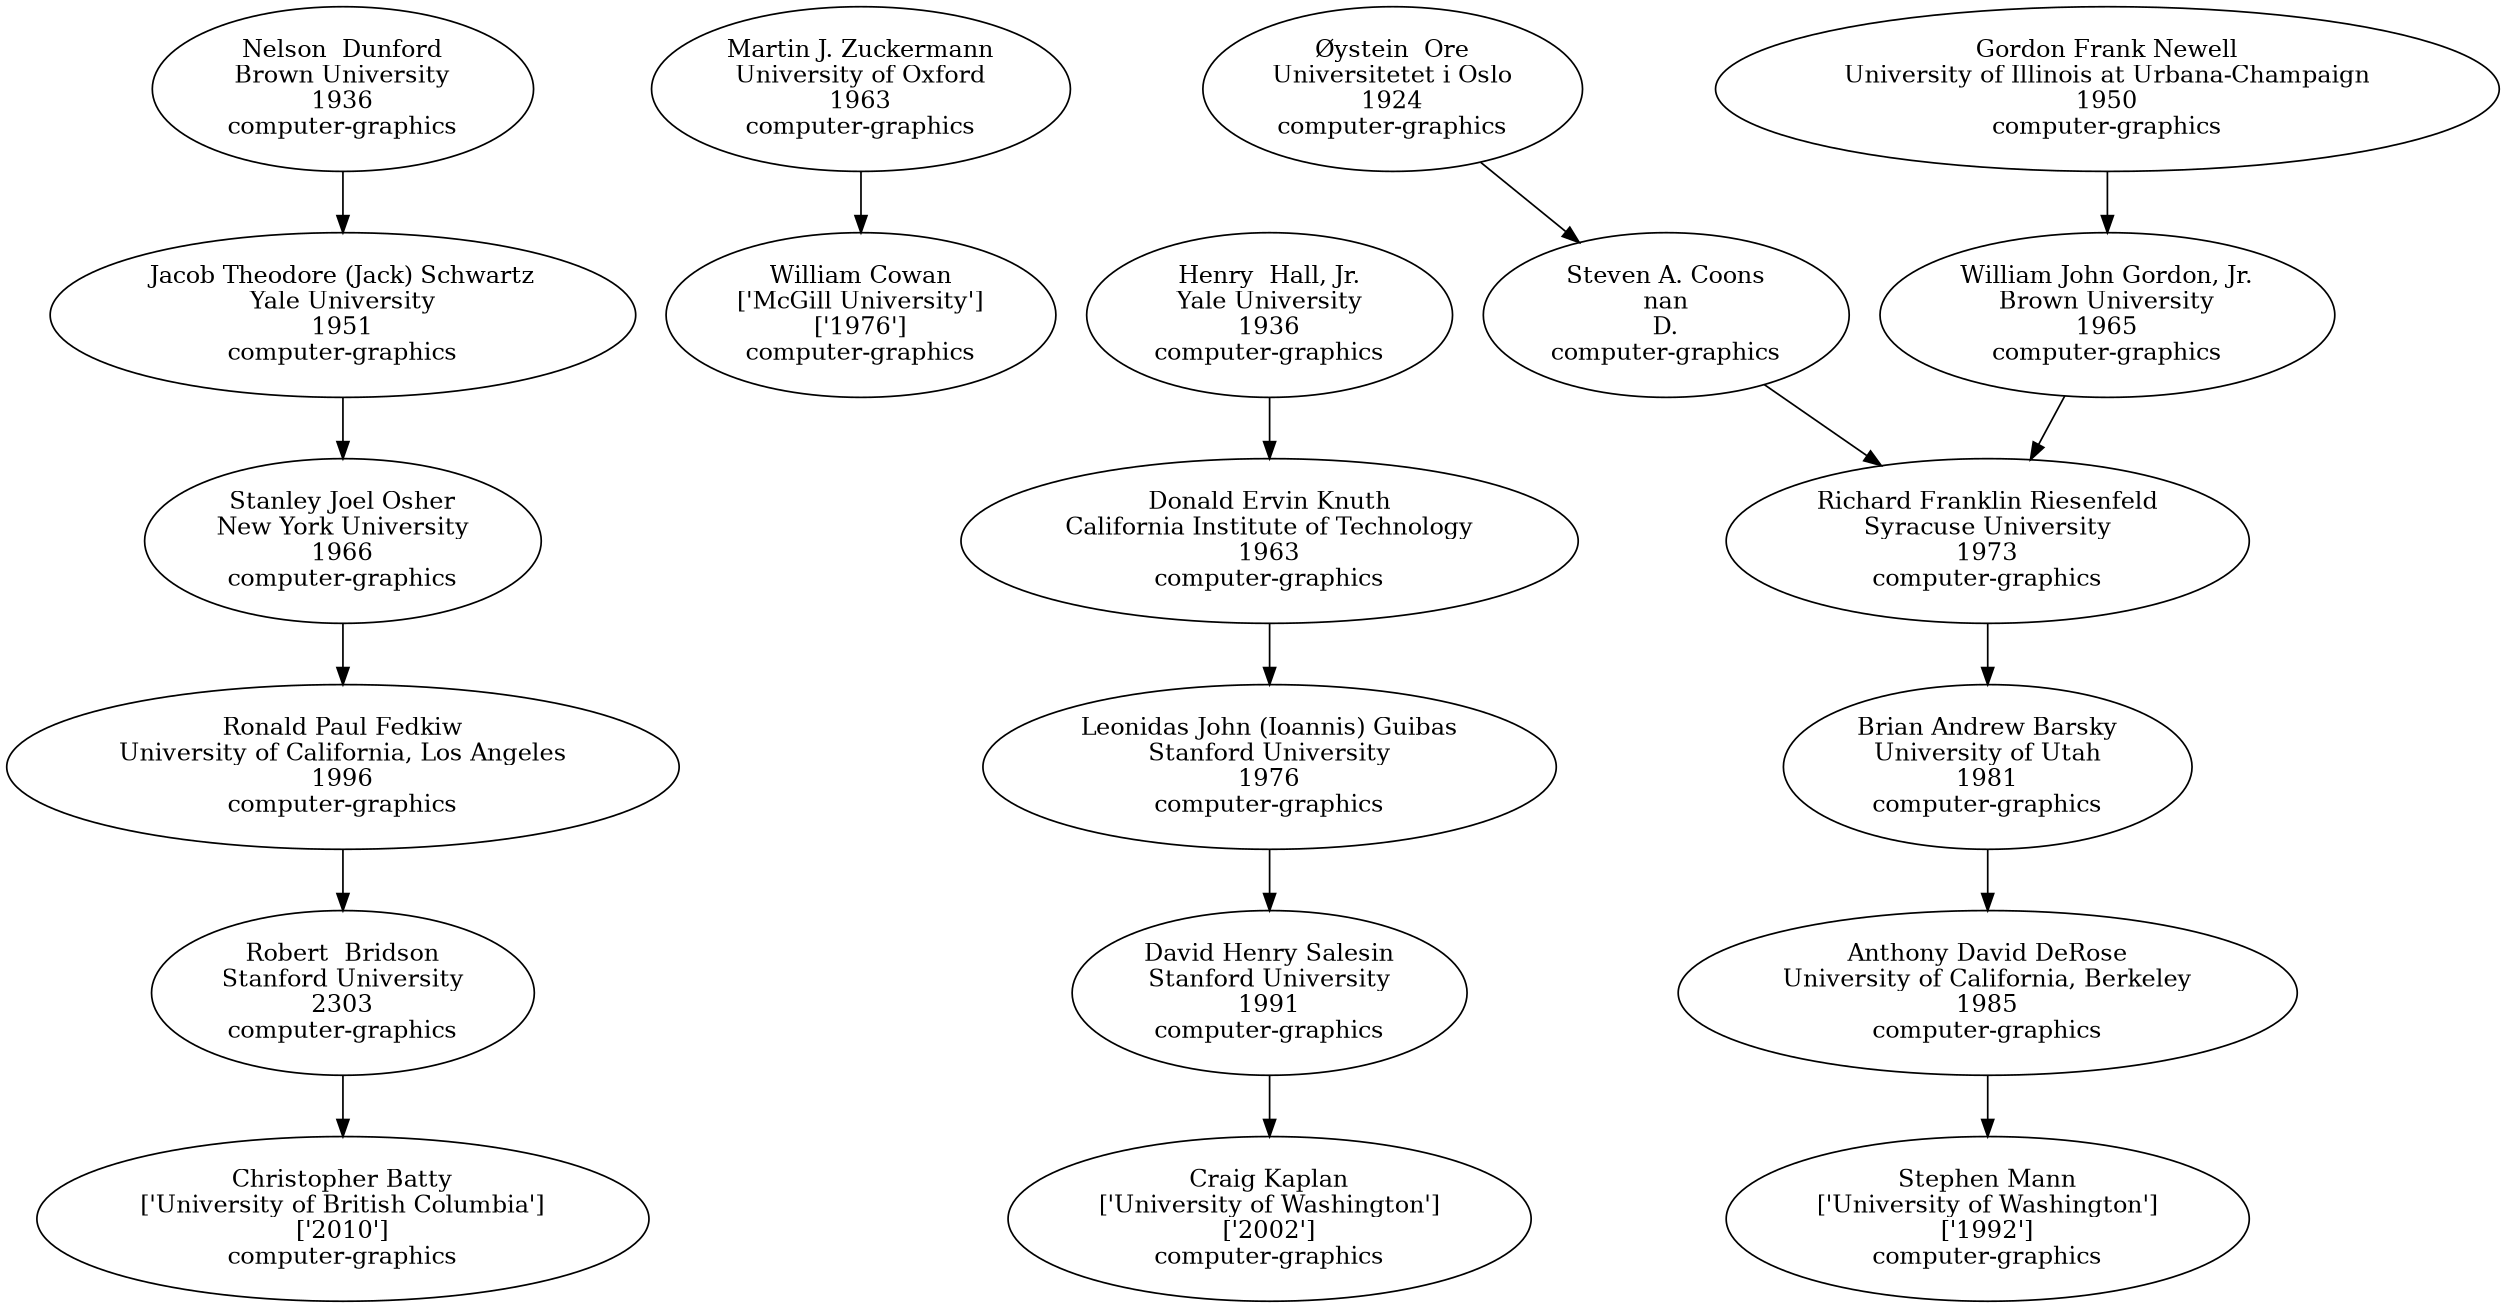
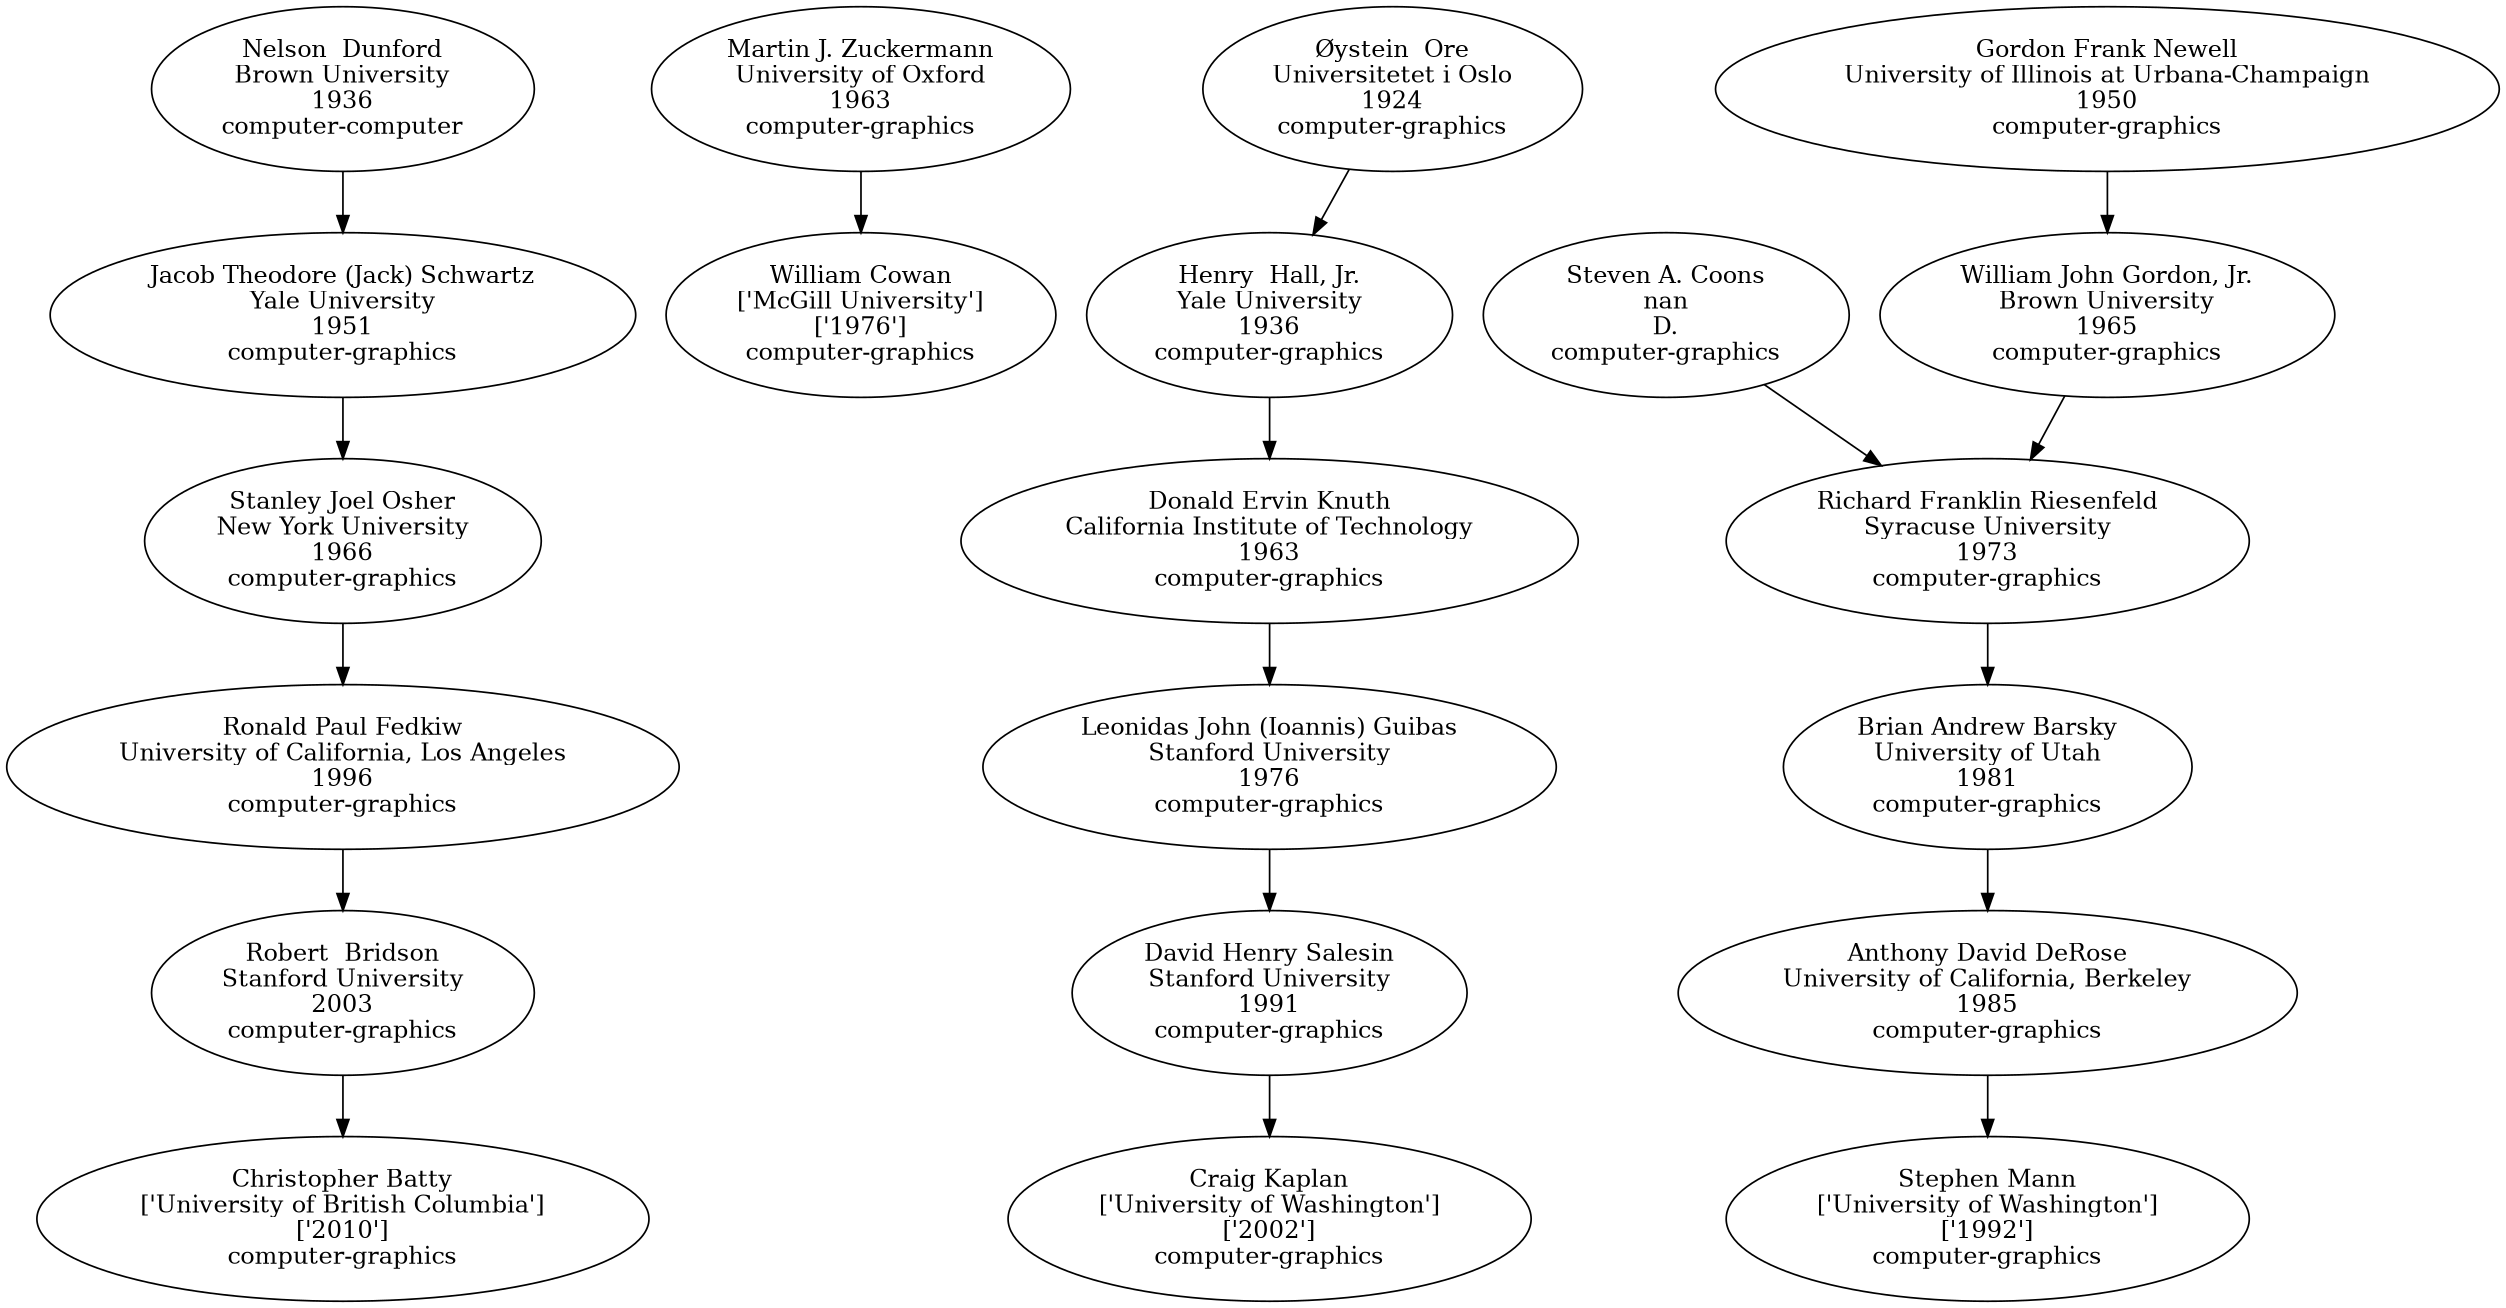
(343, 89) -> (343, 89)
(1523, 197) -> (1335, 194)
(343, 993) -> (343, 993)
